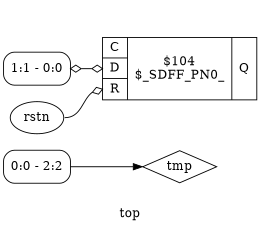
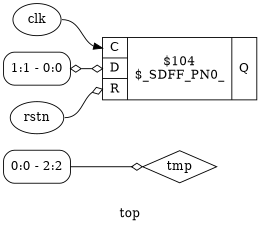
none -> (37, 20)
(102, 167) -> (102, 167)
